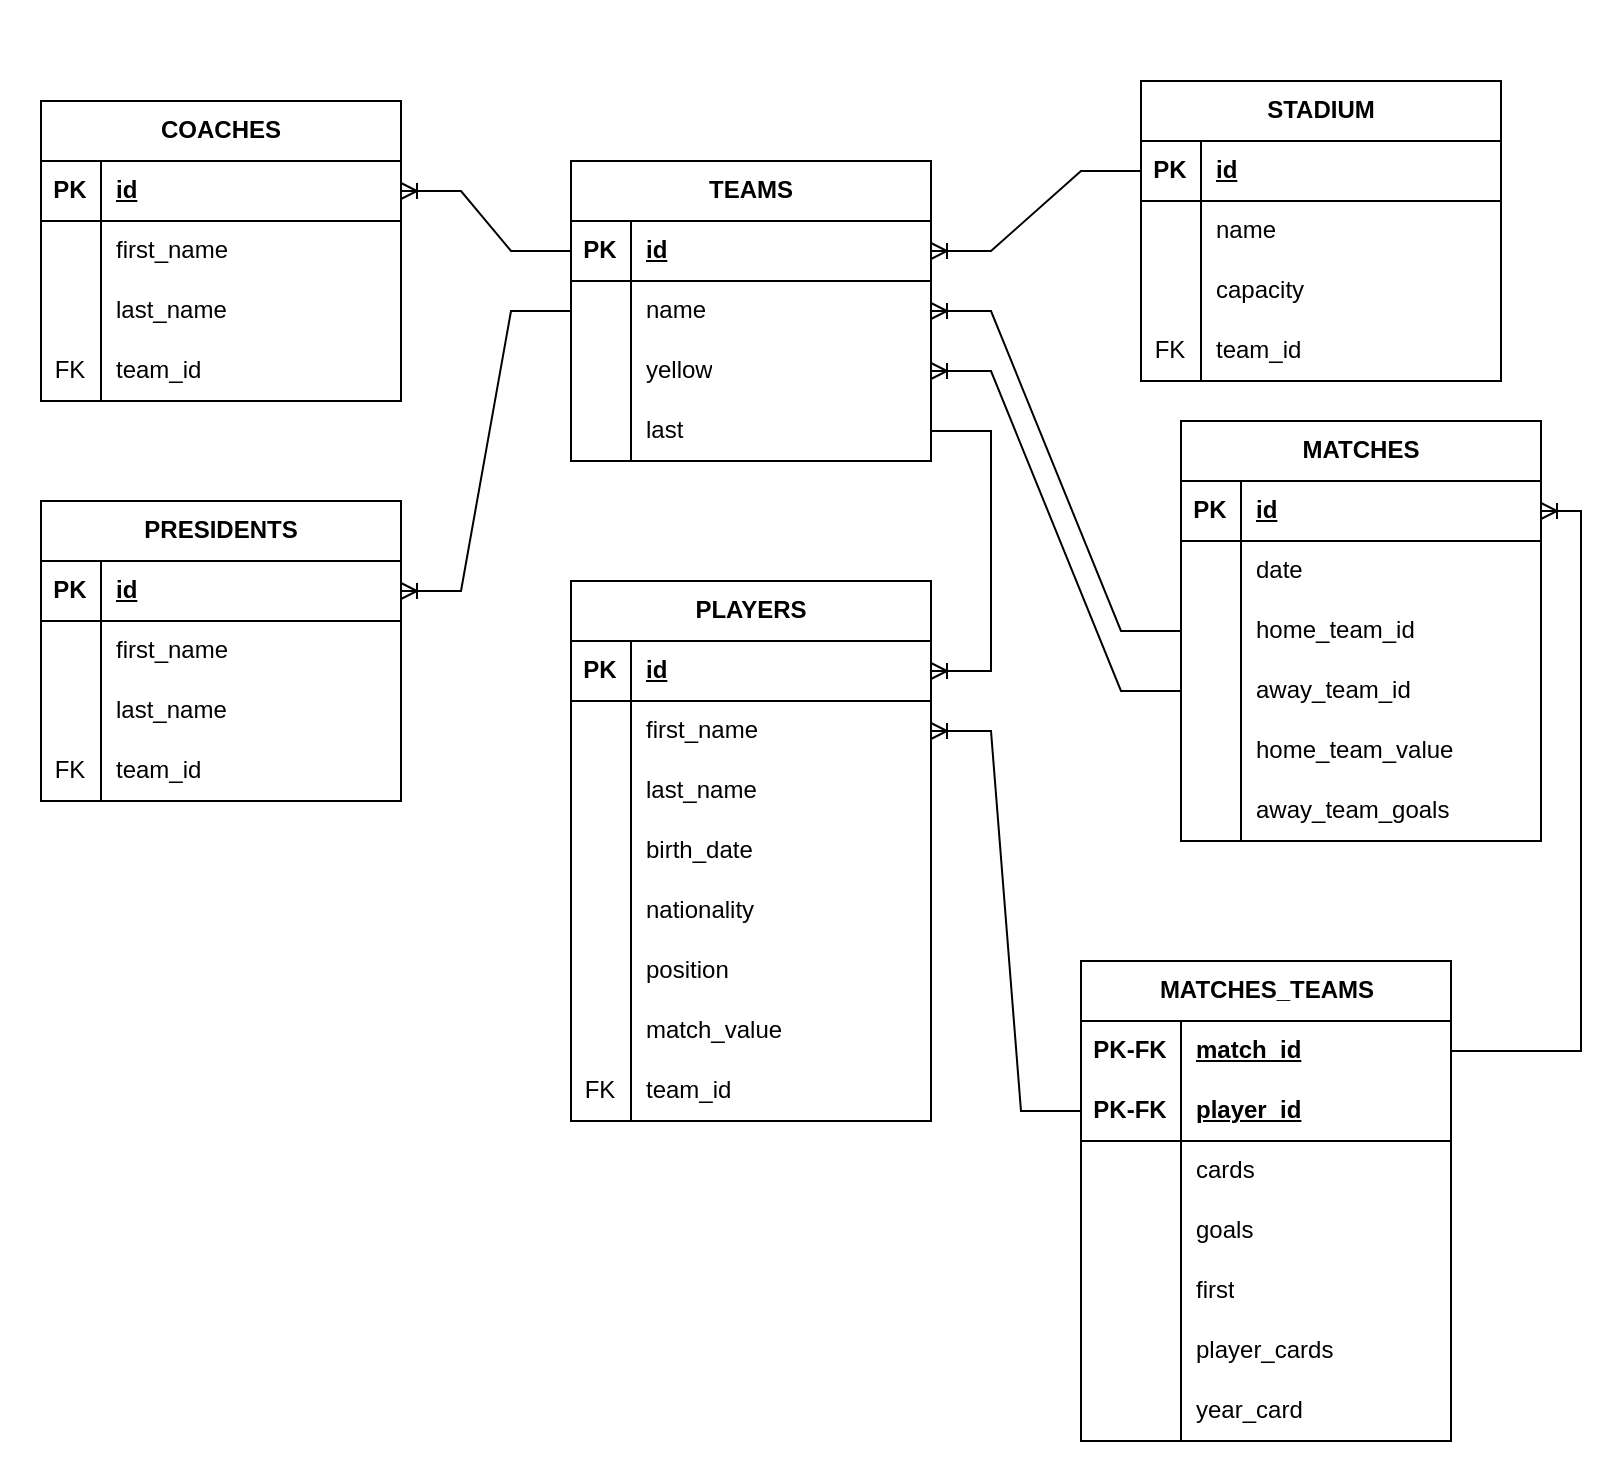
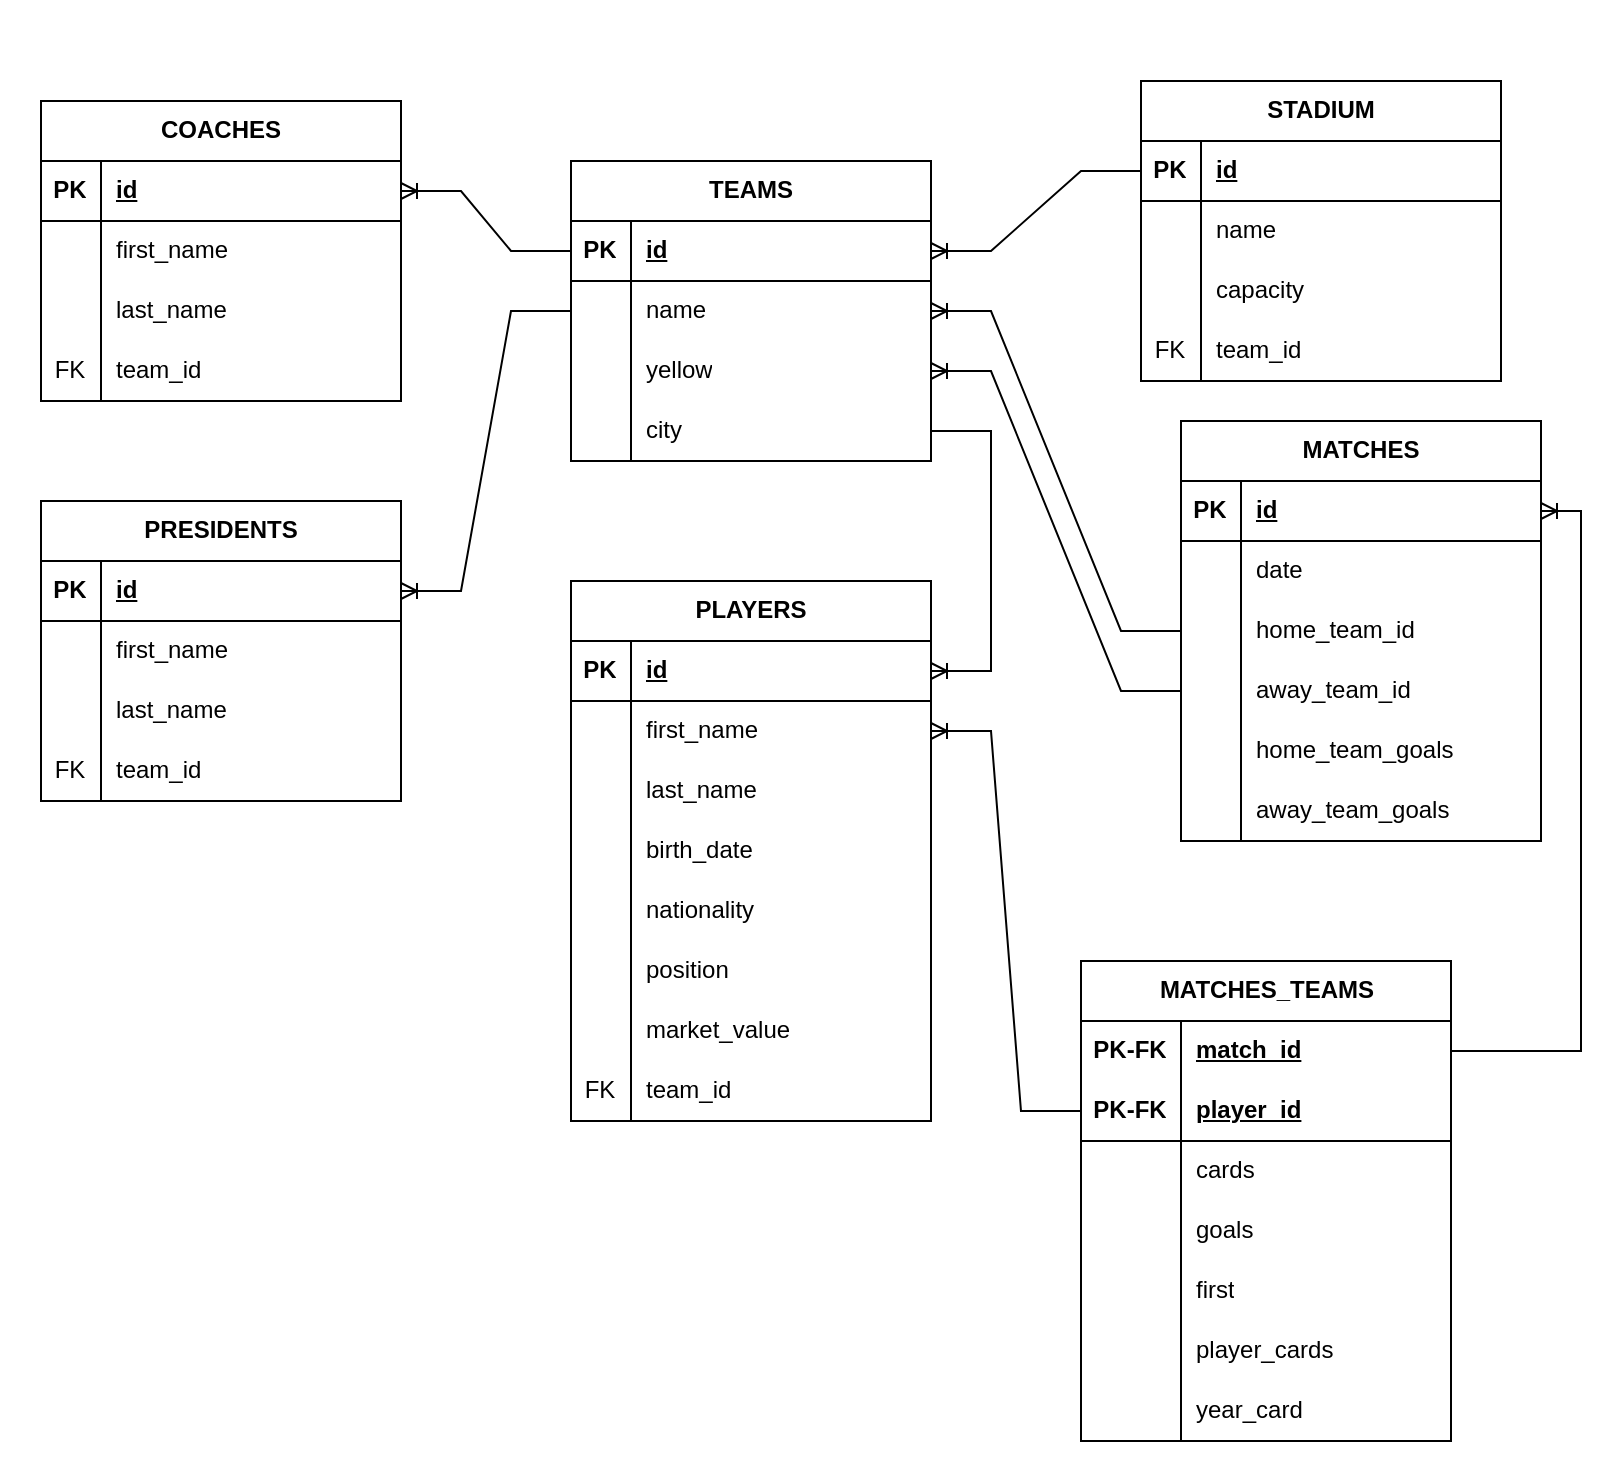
(671, 431) -> (671, 431)
(1355, 751) -> (1355, 751)
(718, 1031) -> (725, 1031)
